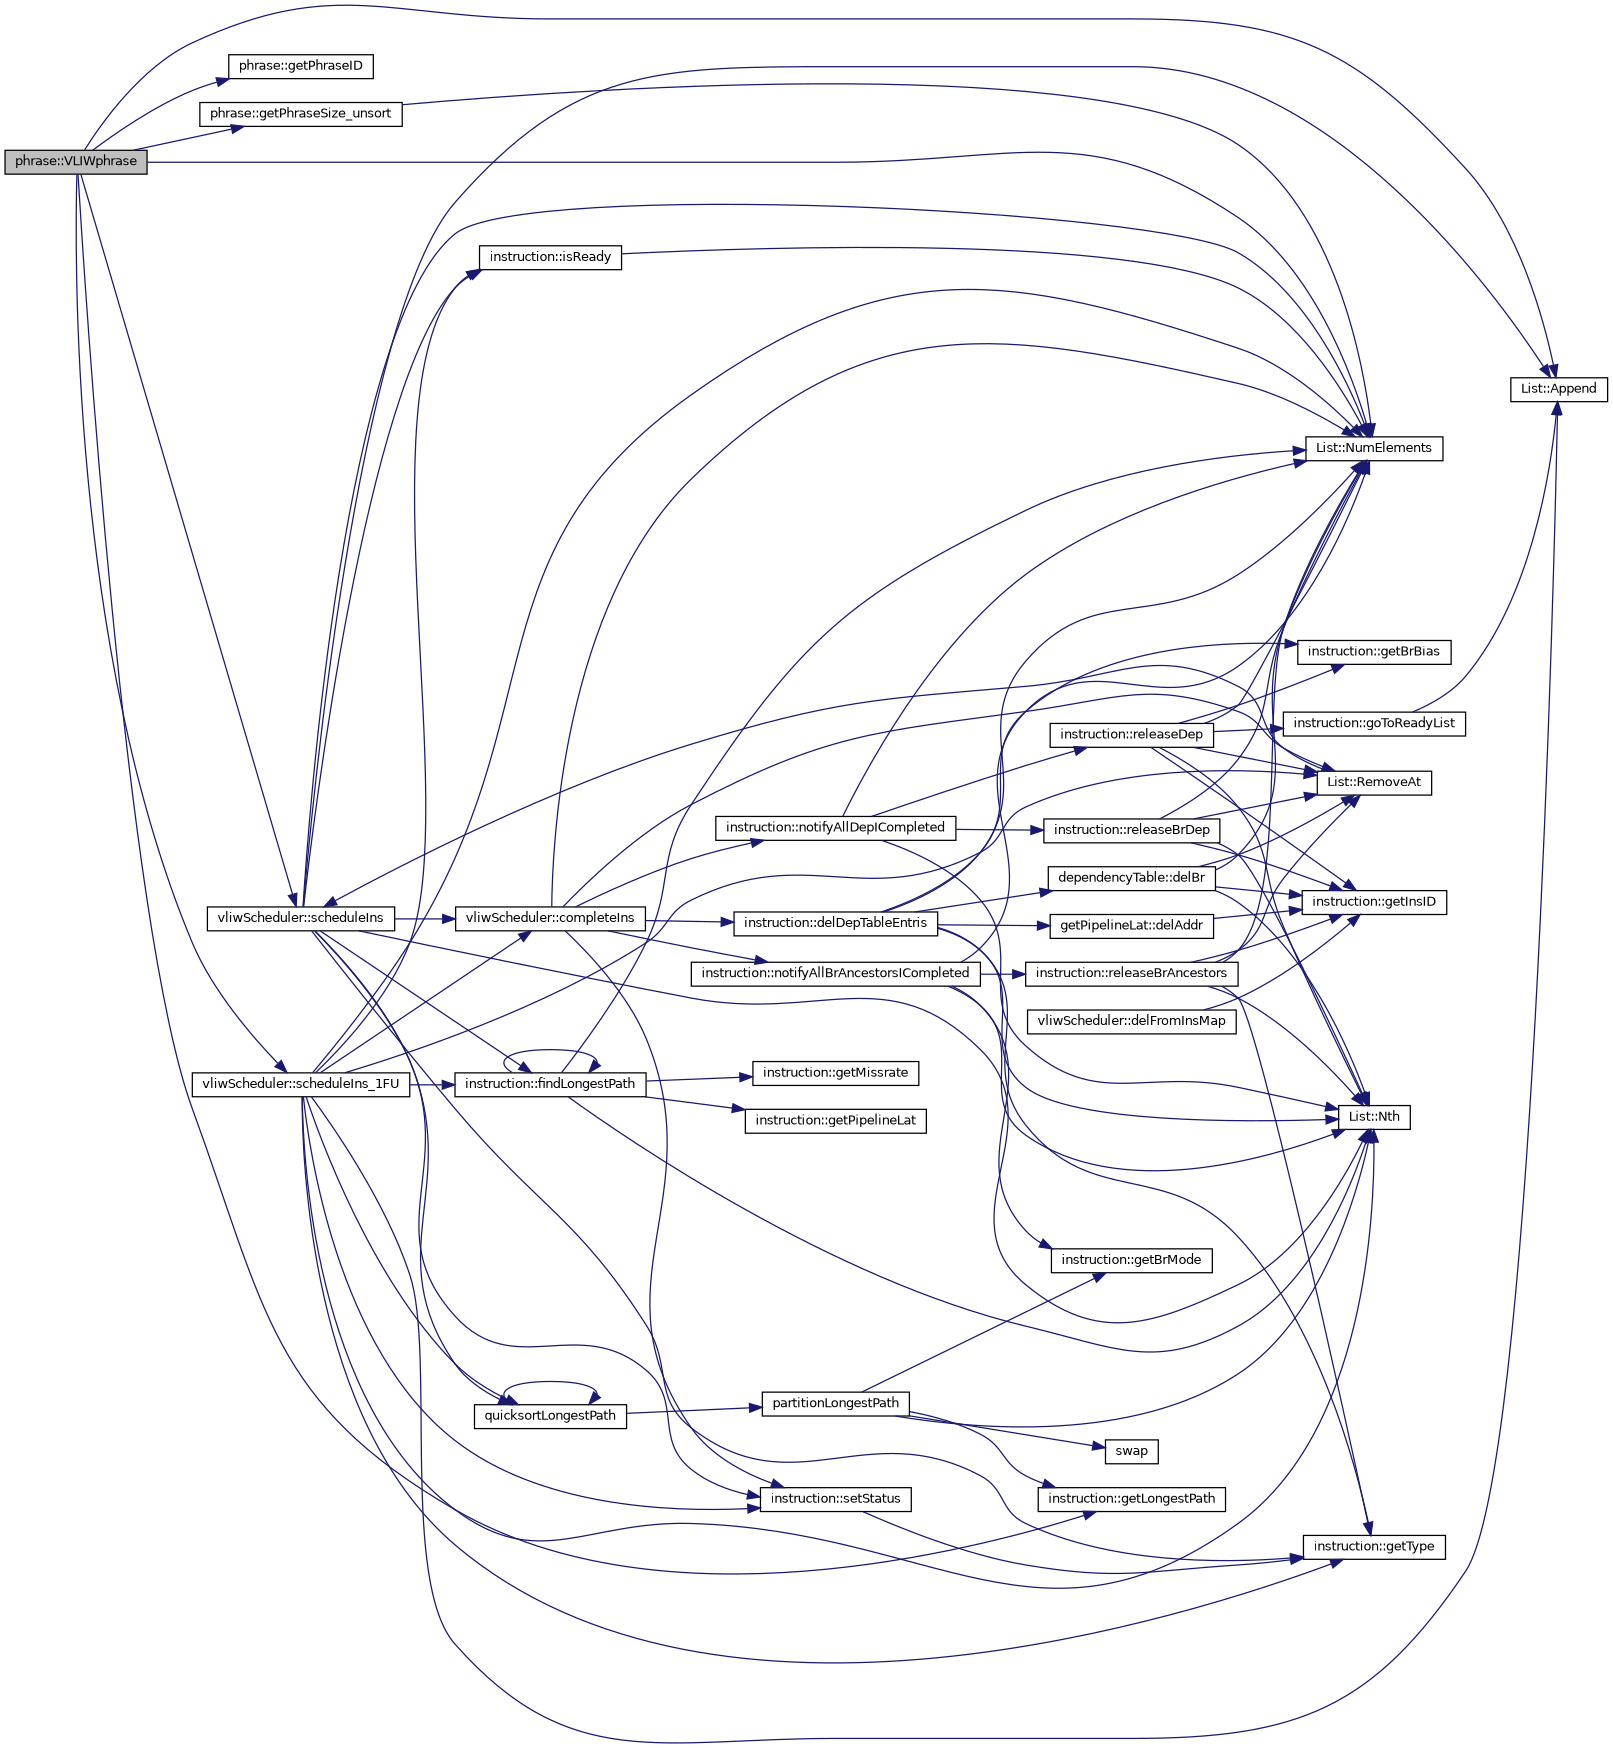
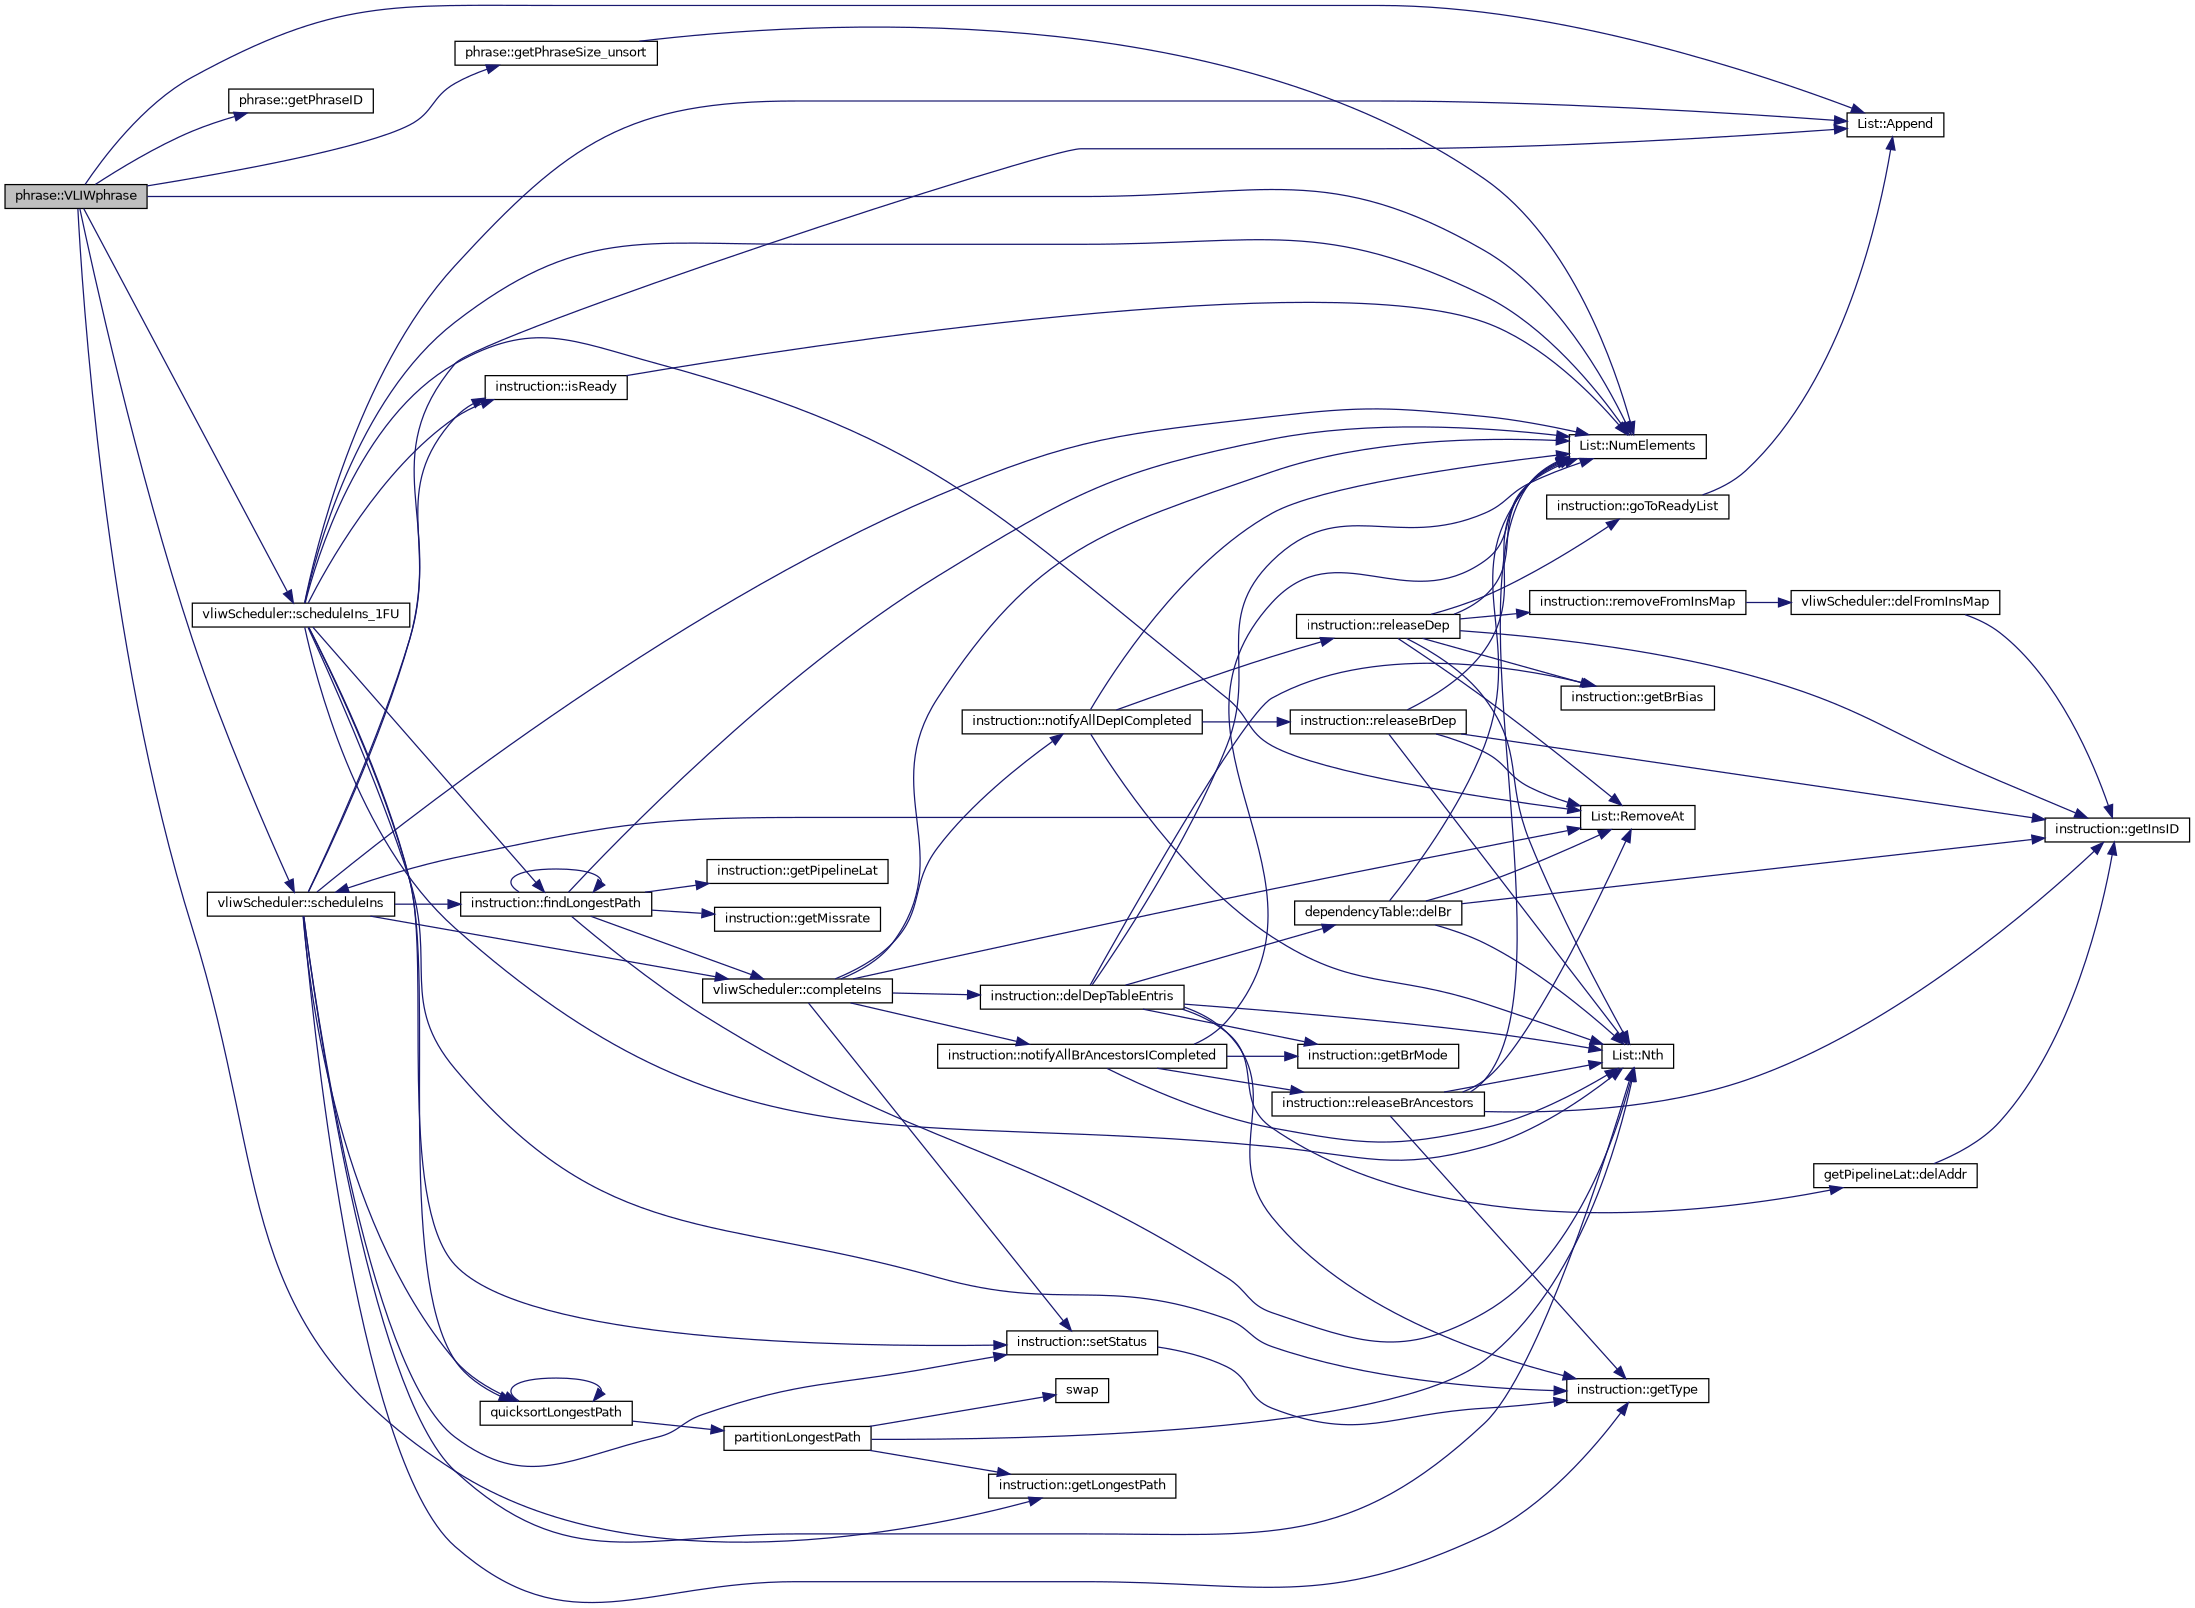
none -> (1638, 602)
(416, 1009) -> (671, 945)
(978, 1335) -> (1236, 1028)
